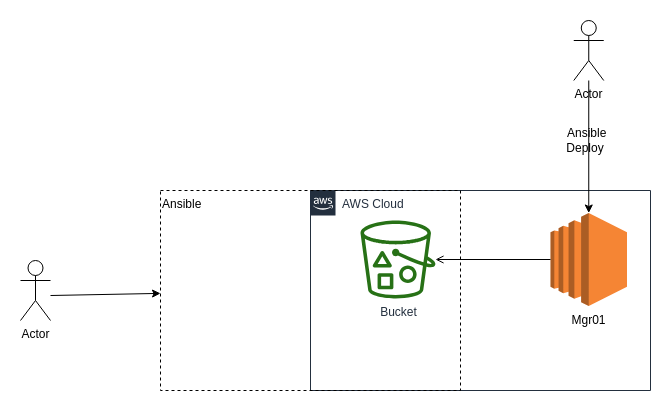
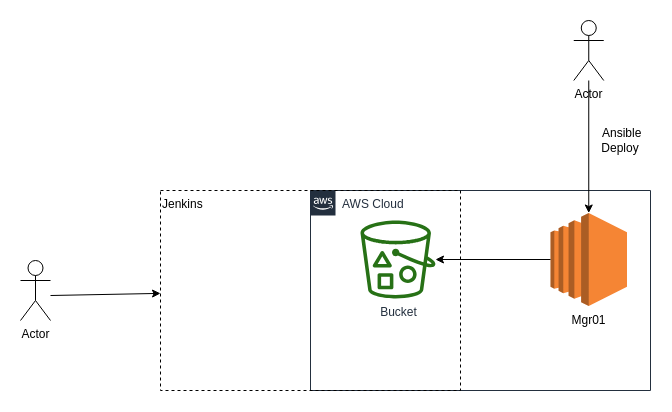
(586, 141) -> (621, 141)
(183, 205) -> (184, 205)
(442, 260) -> (444, 260)
